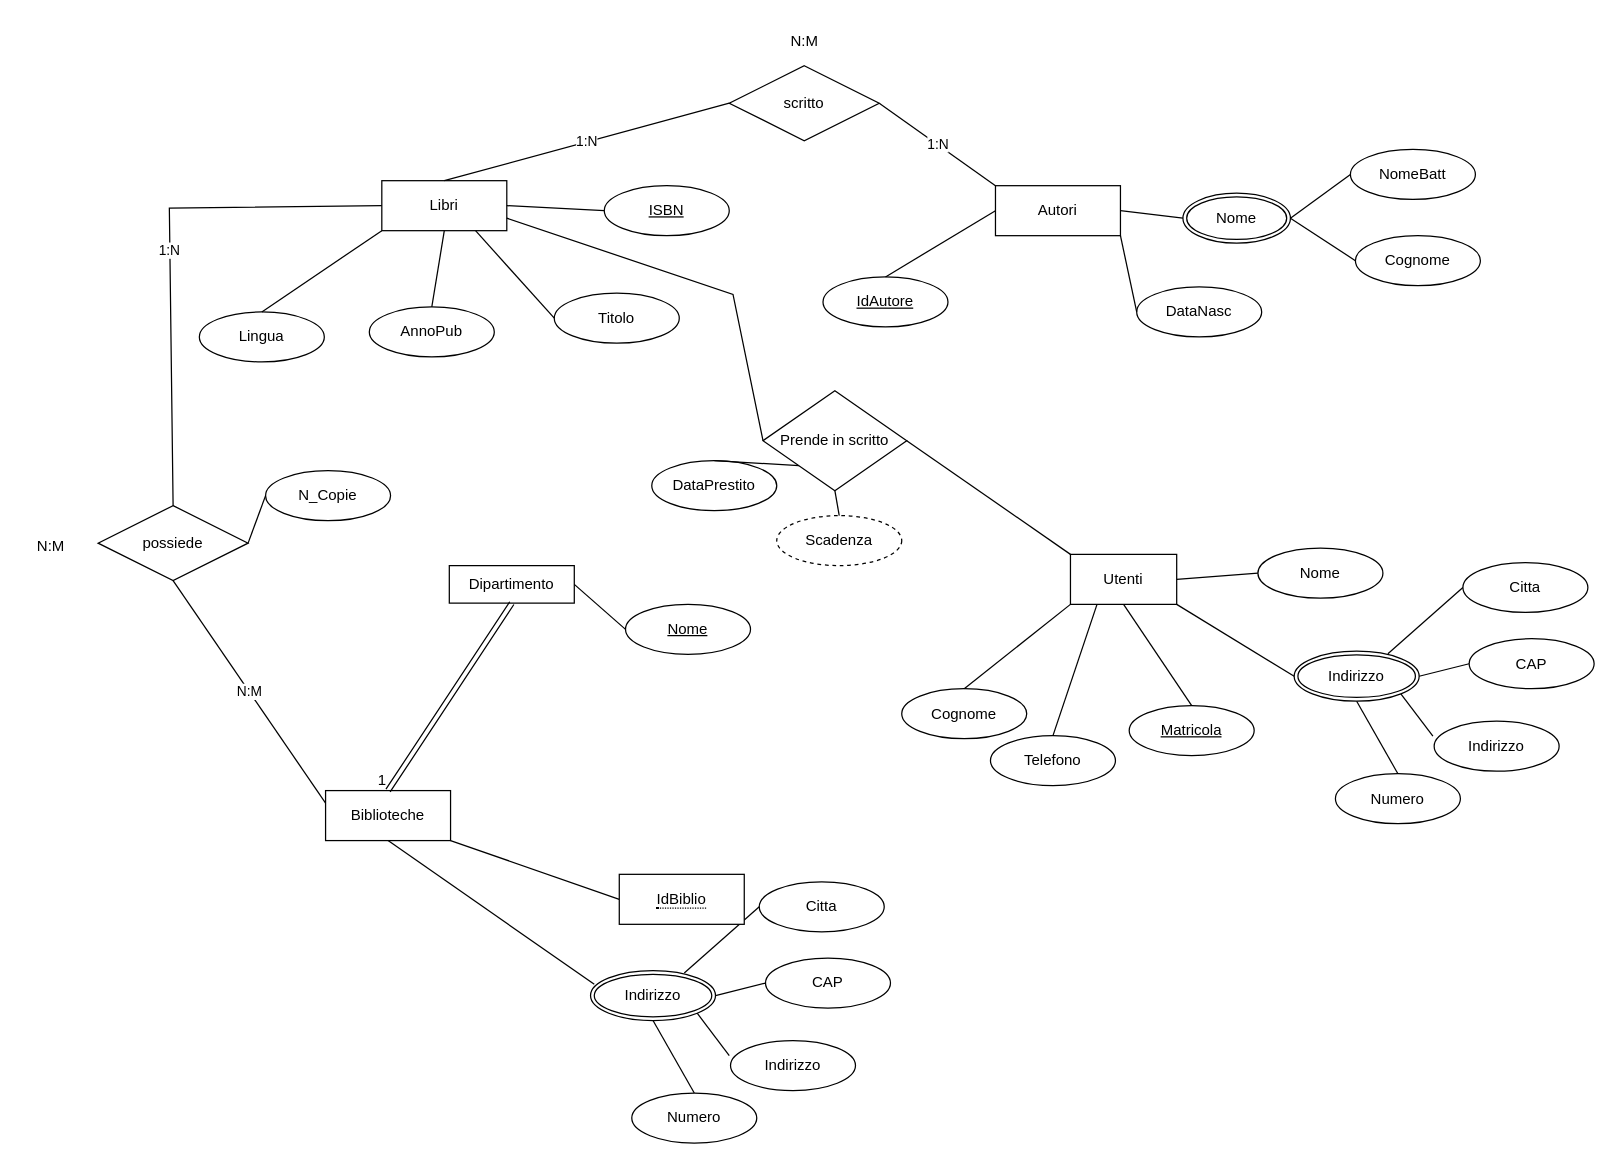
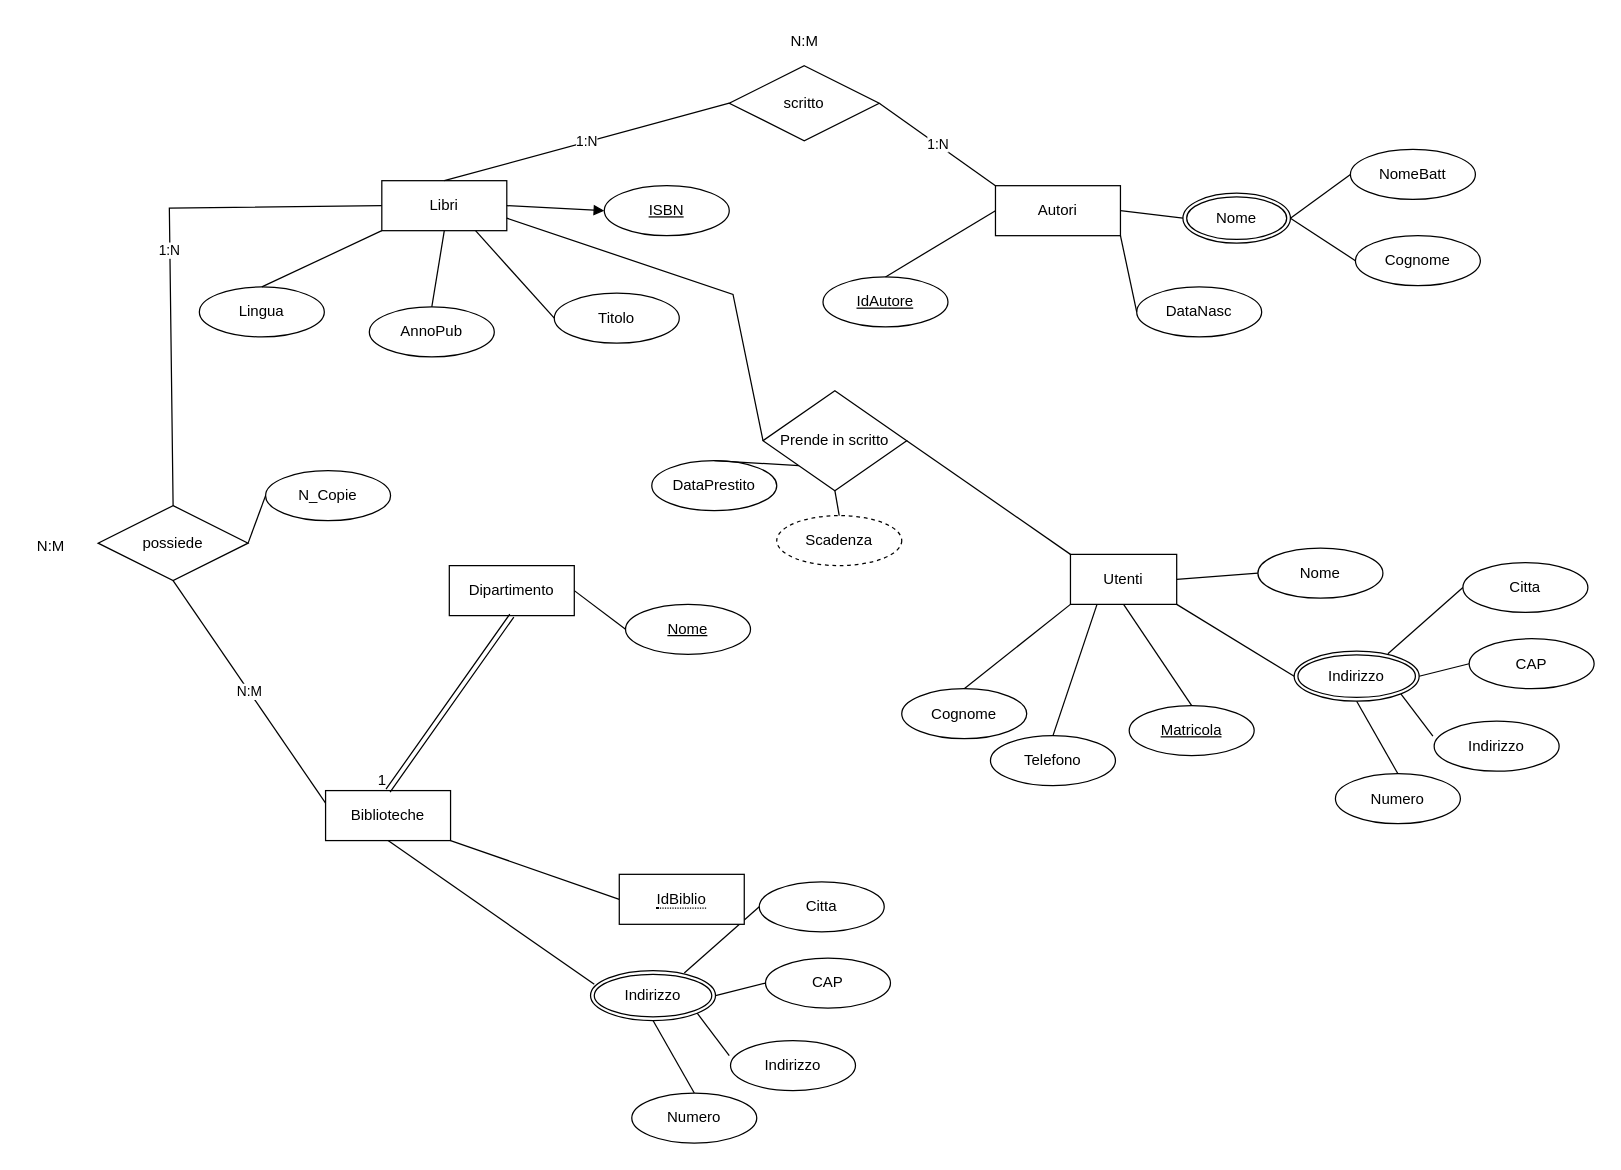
(597, 210) -> (592, 210)
(262, 337) -> (262, 312)
(512, 584) -> (512, 591)
